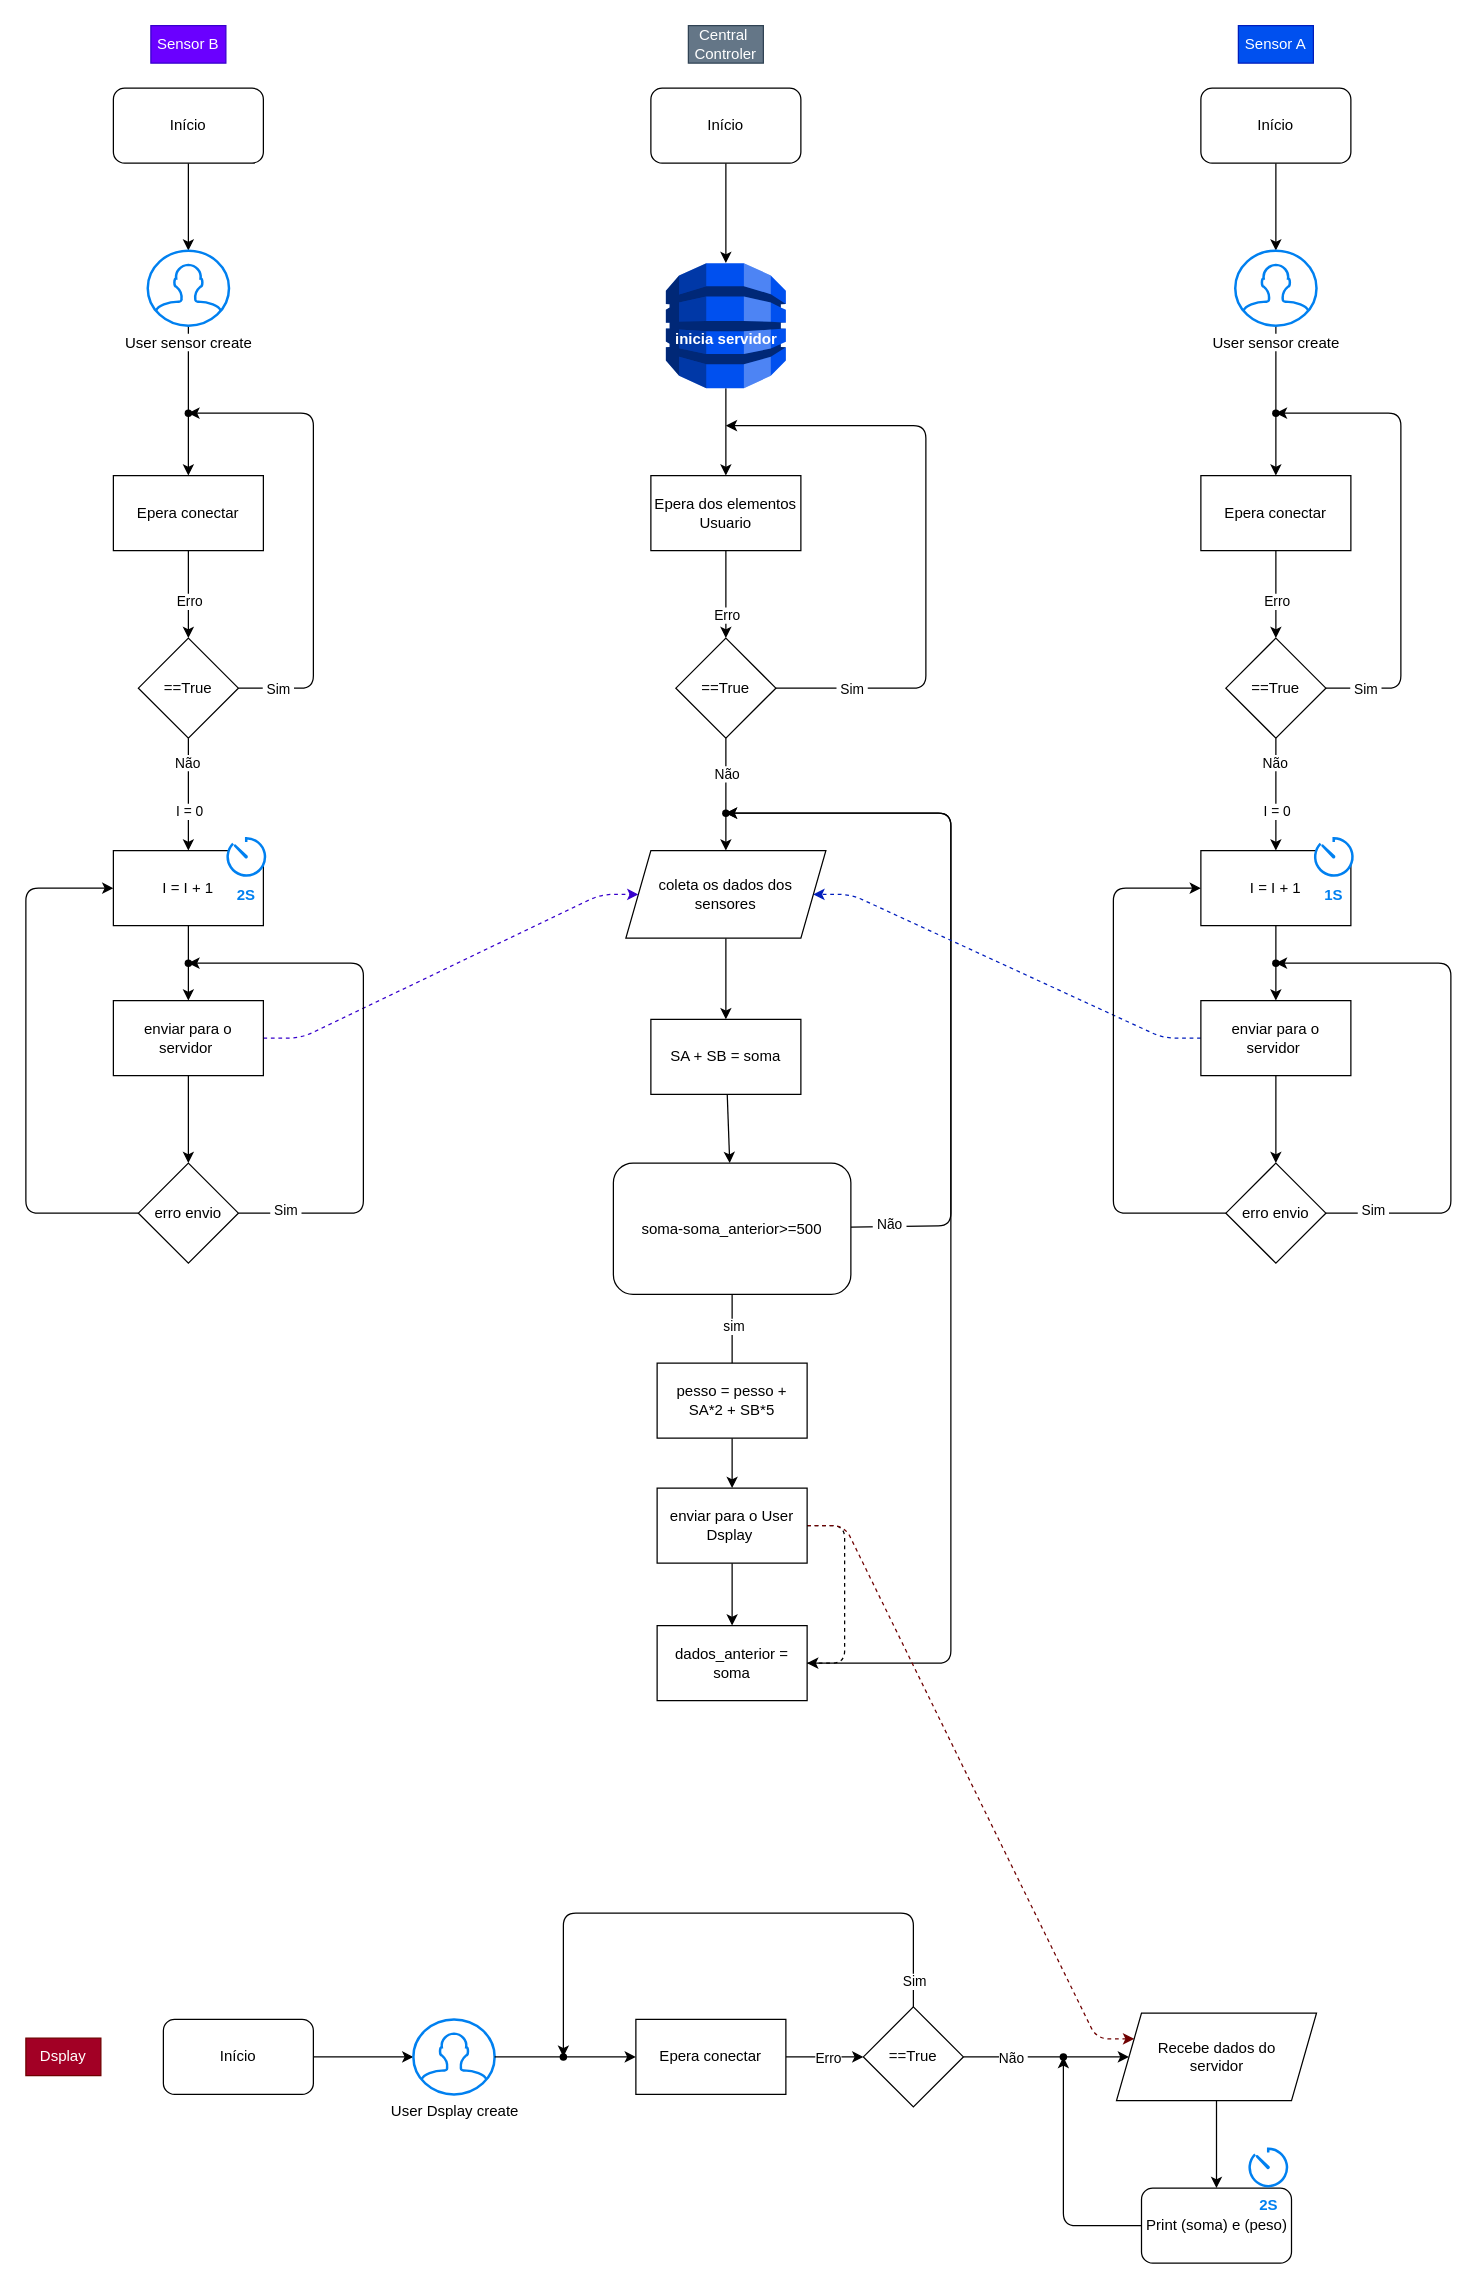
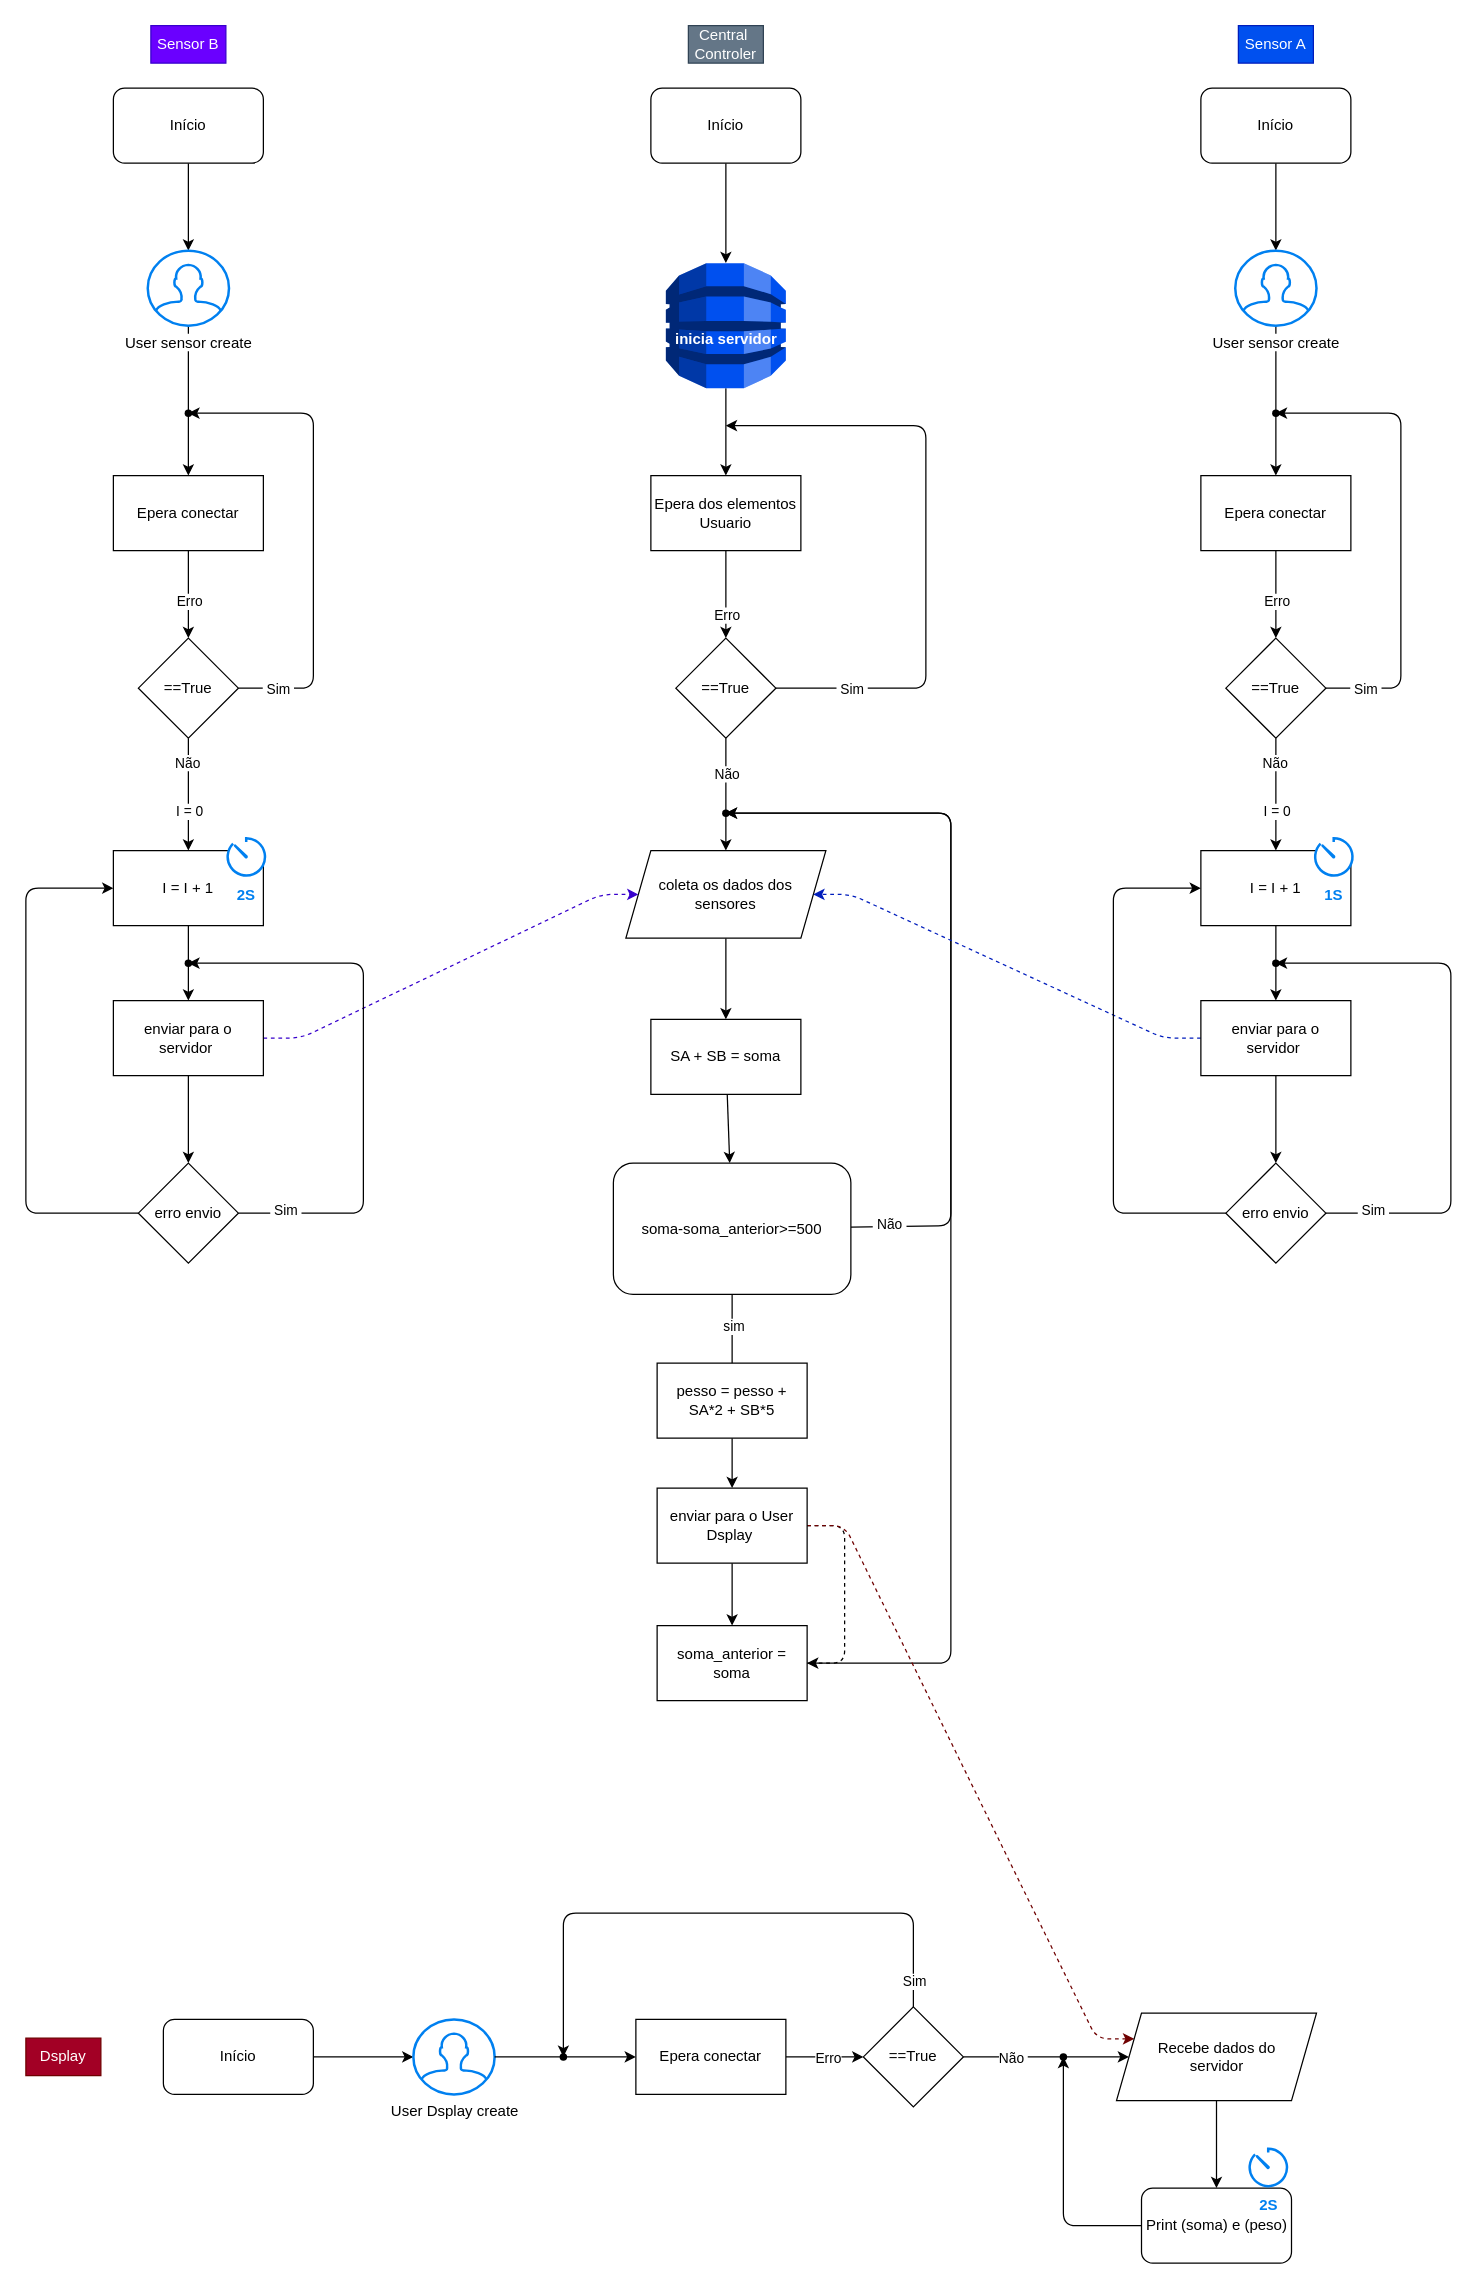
(732, 1663) -> (732, 1663)
